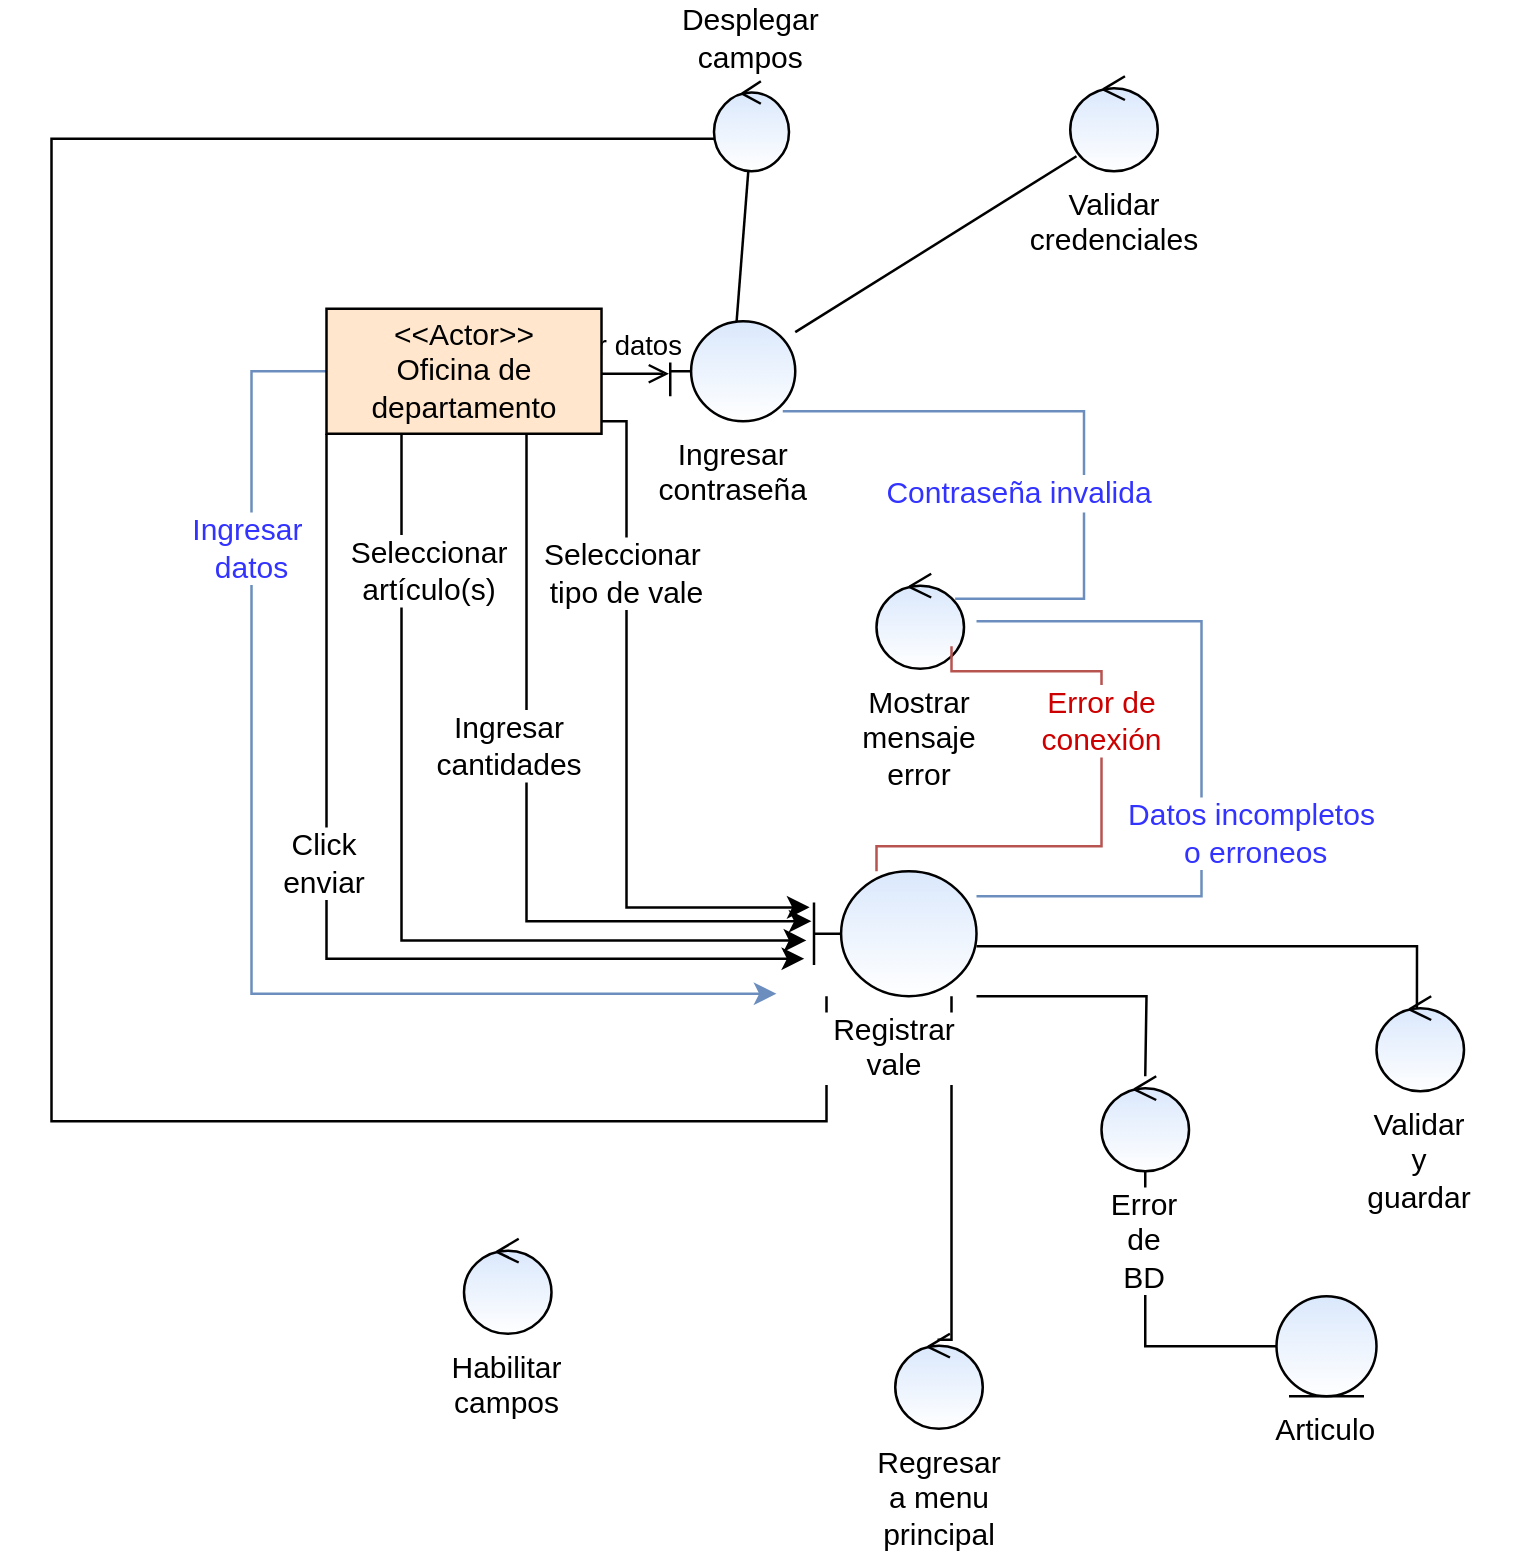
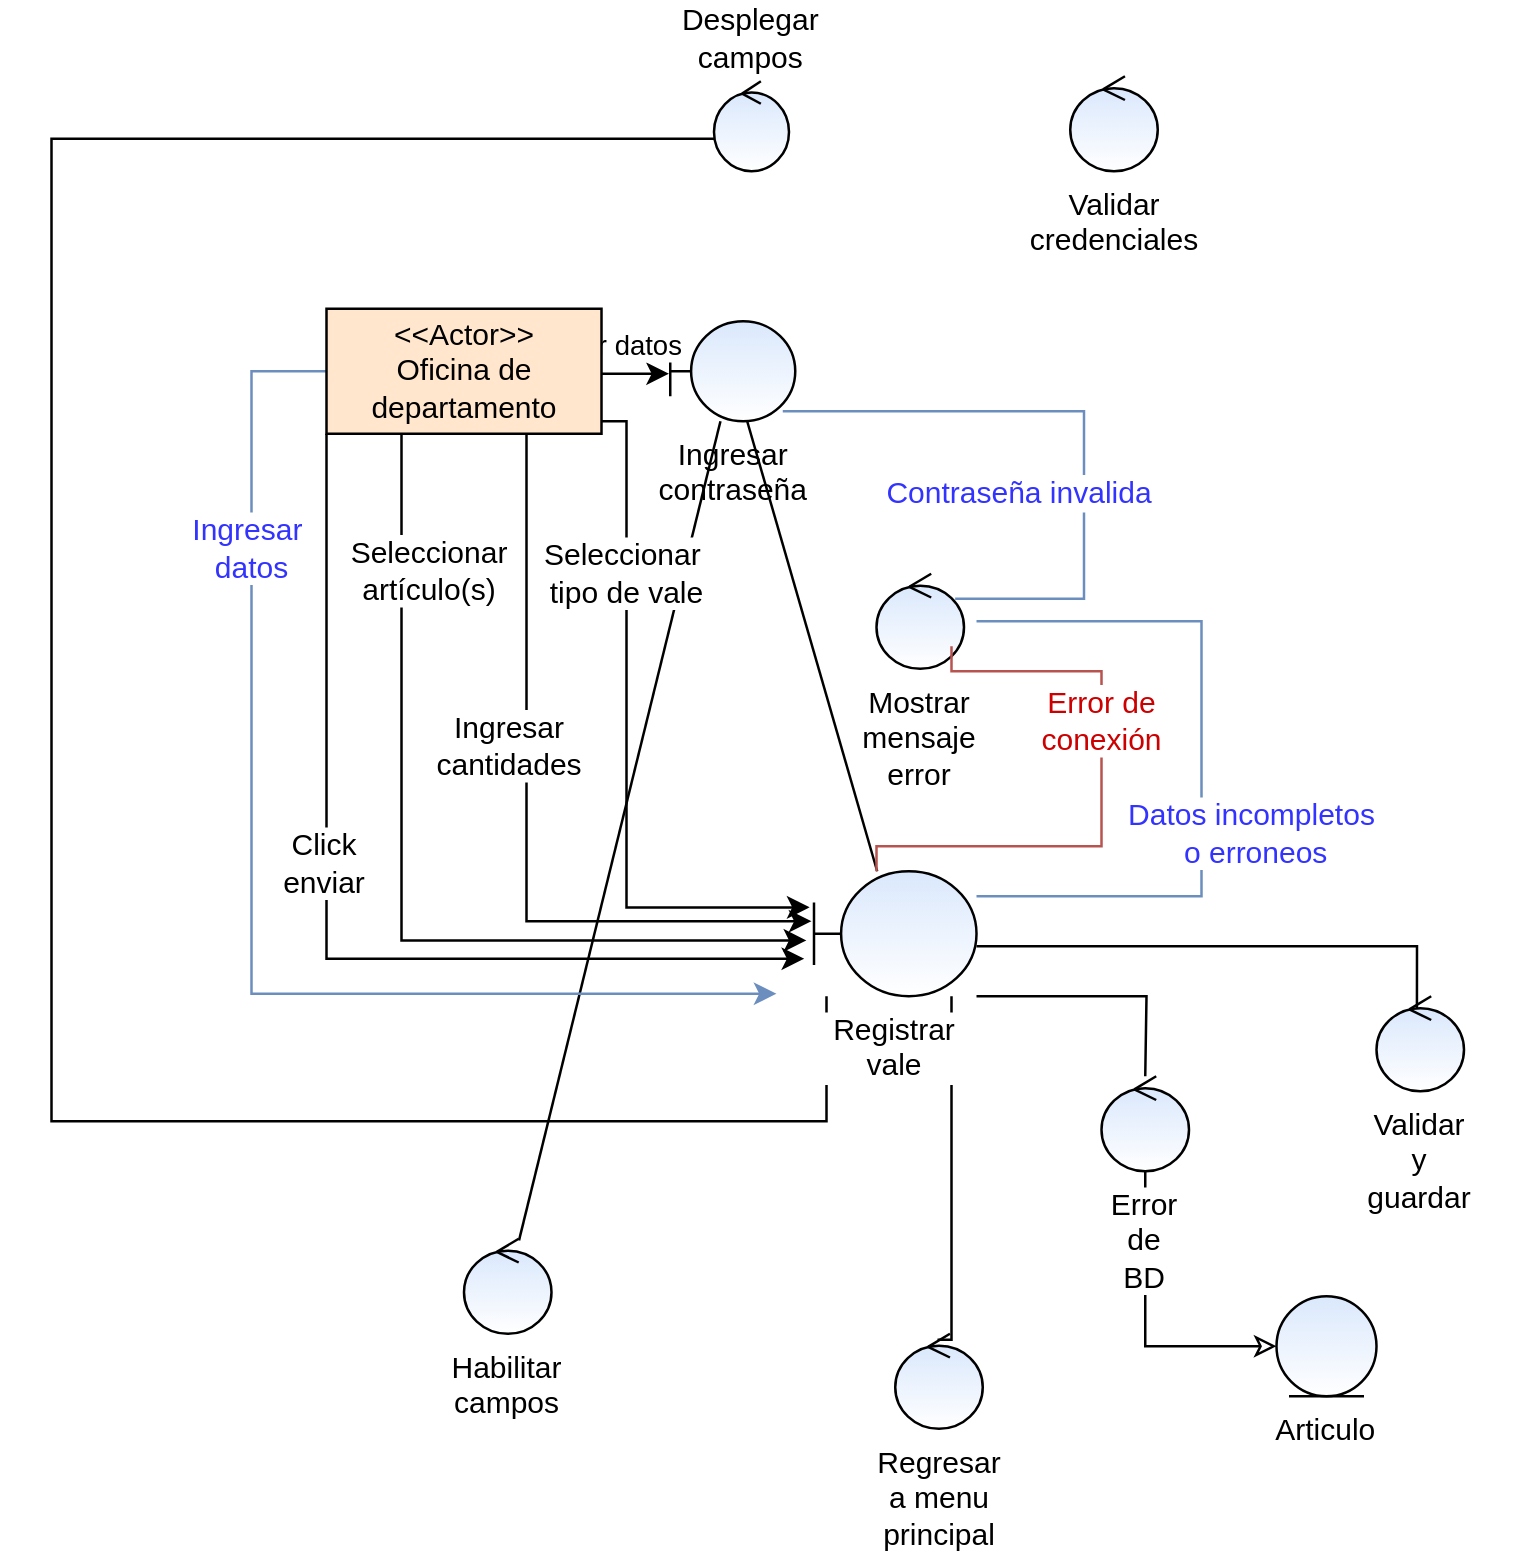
(935, 244) -> (809, 637)
(742, 246) -> (653, 696)
(654, 374) -> (650, 374)
(1265, 1346) -> (1258, 1346)
